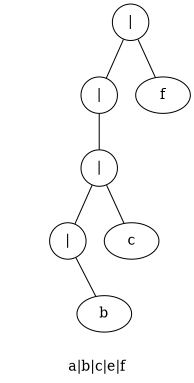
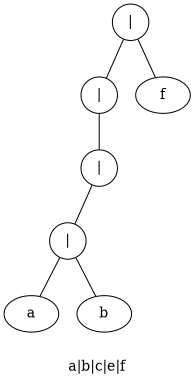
(132, 241) -> none
none -> (31, 314)
